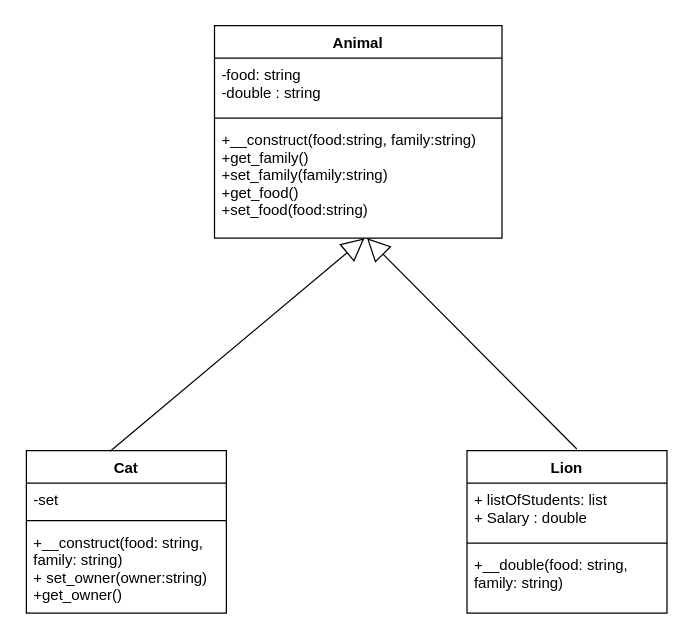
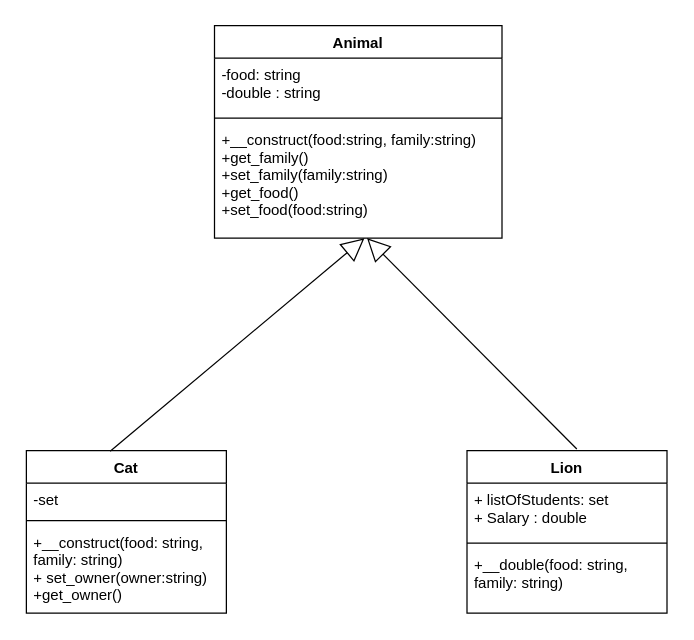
(553, 500) -> (552, 500)
